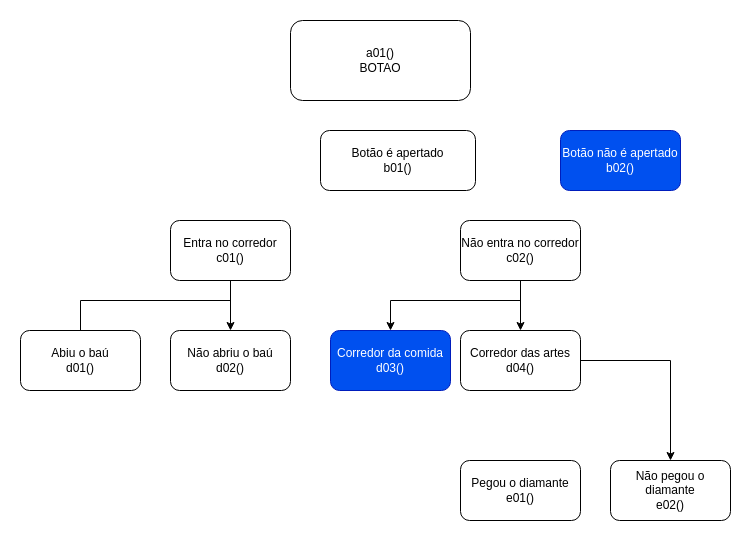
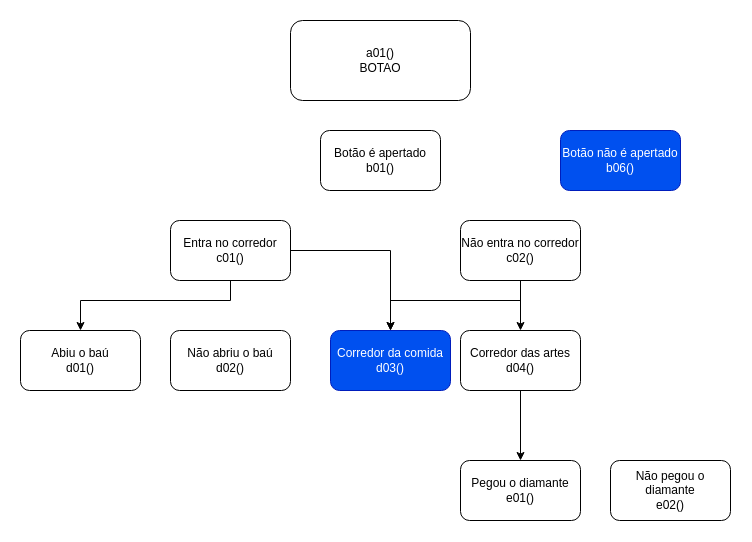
(398, 161) -> (381, 161)
(621, 161) -> (621, 161)
(231, 313) -> (364, 251)
(81, 325) -> (81, 322)
(671, 362) -> (521, 422)
